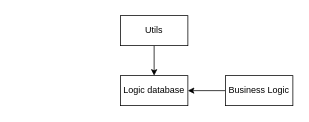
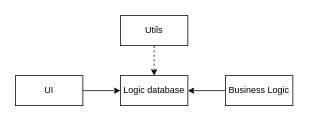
(154, 57) -> (154, 57)
none -> (49, 90)
none -> (99, 90)
